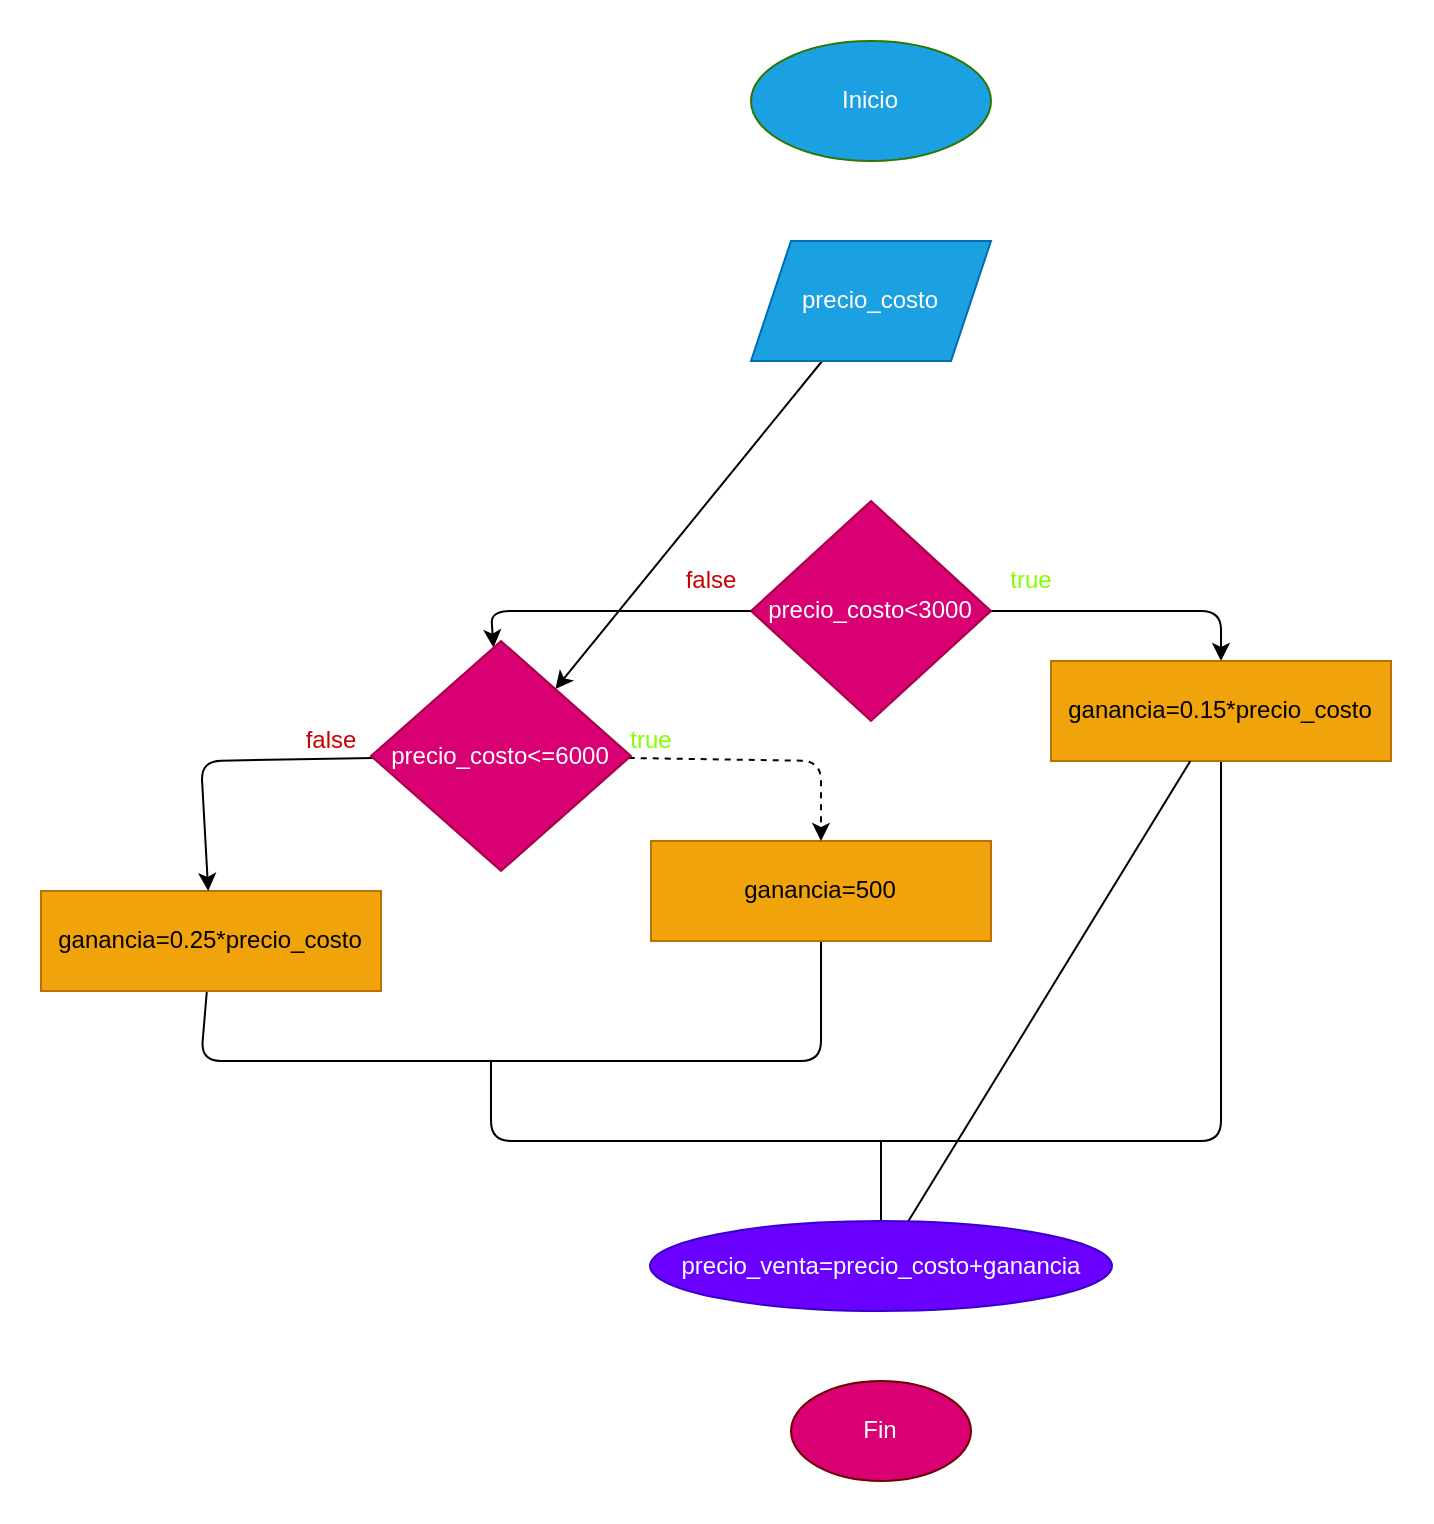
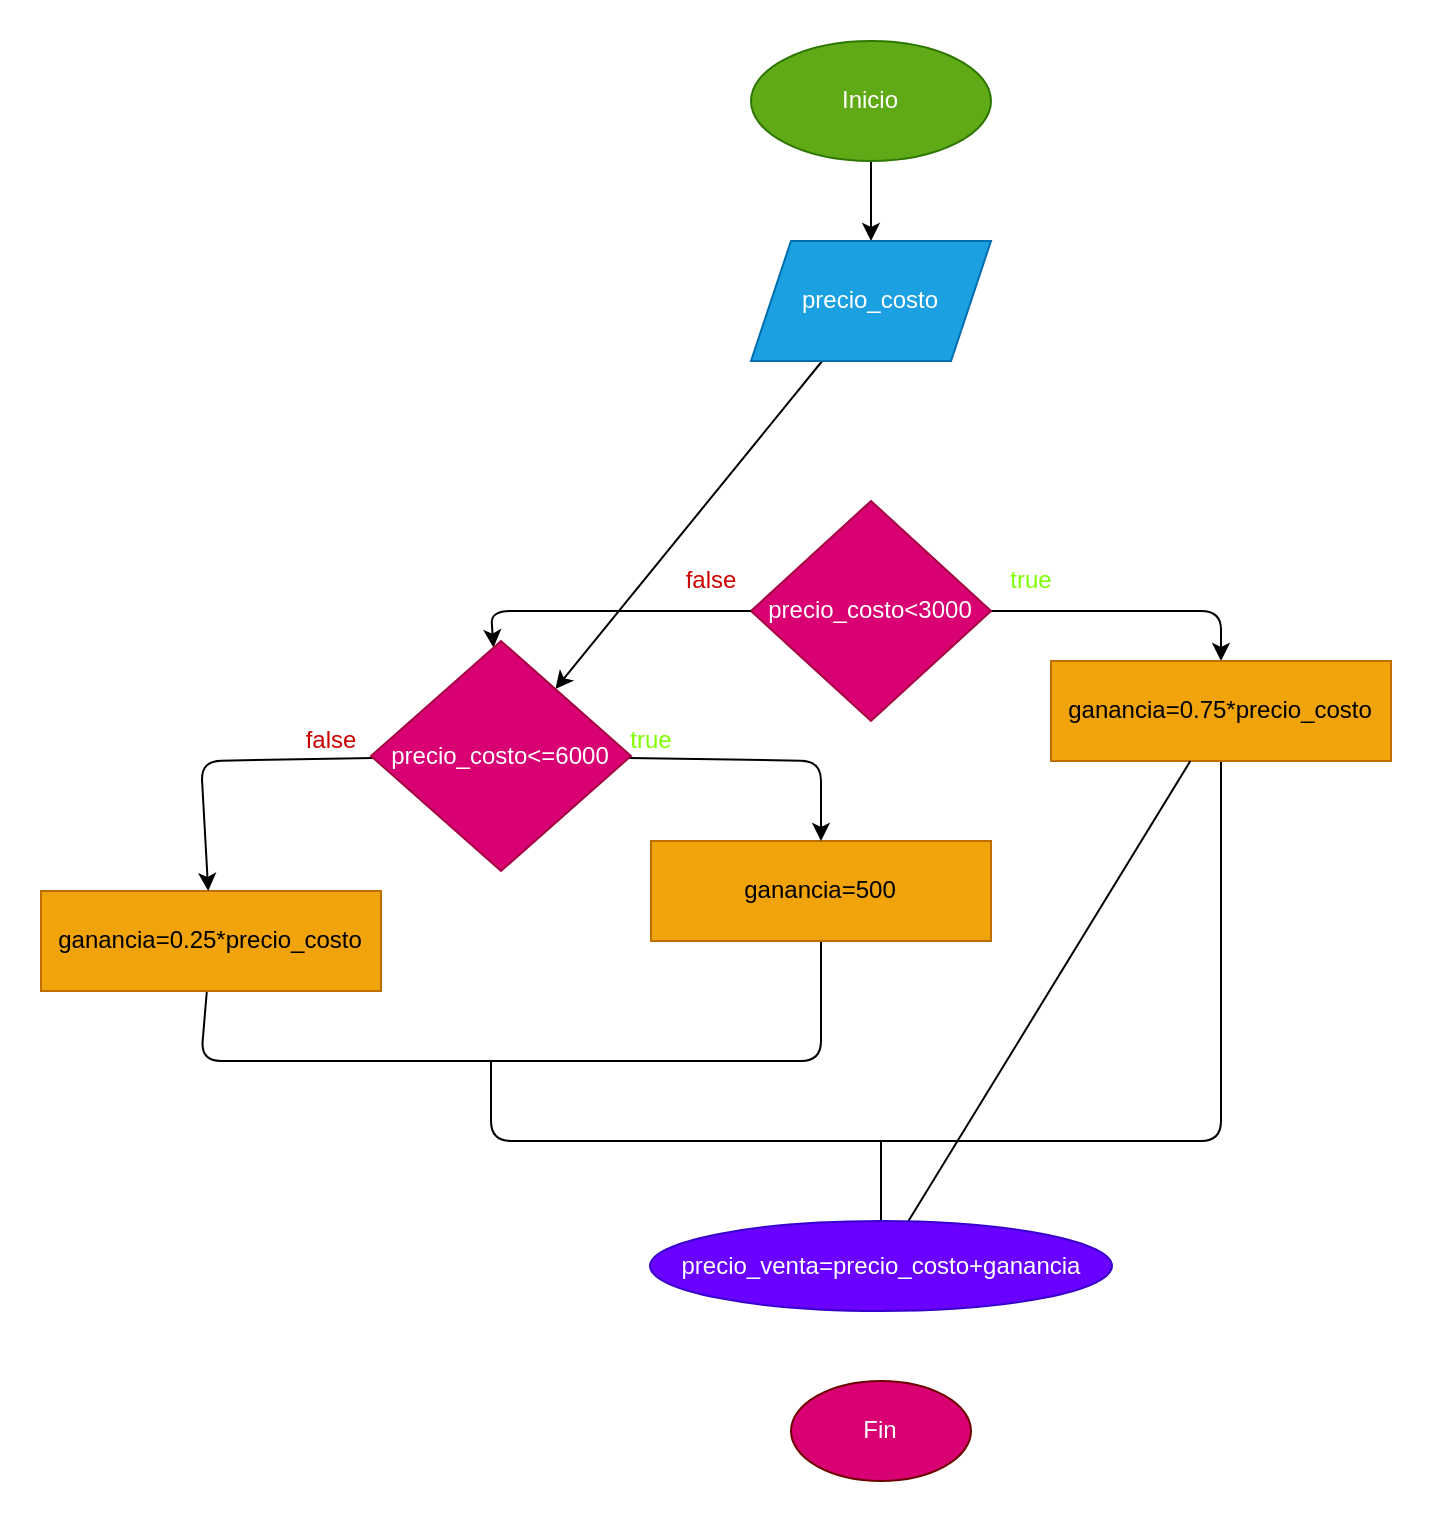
(871, 101) -> (871, 101)
none -> (871, 194)
(1221, 711) -> (1221, 711)
(753, 760) -> (753, 760)
